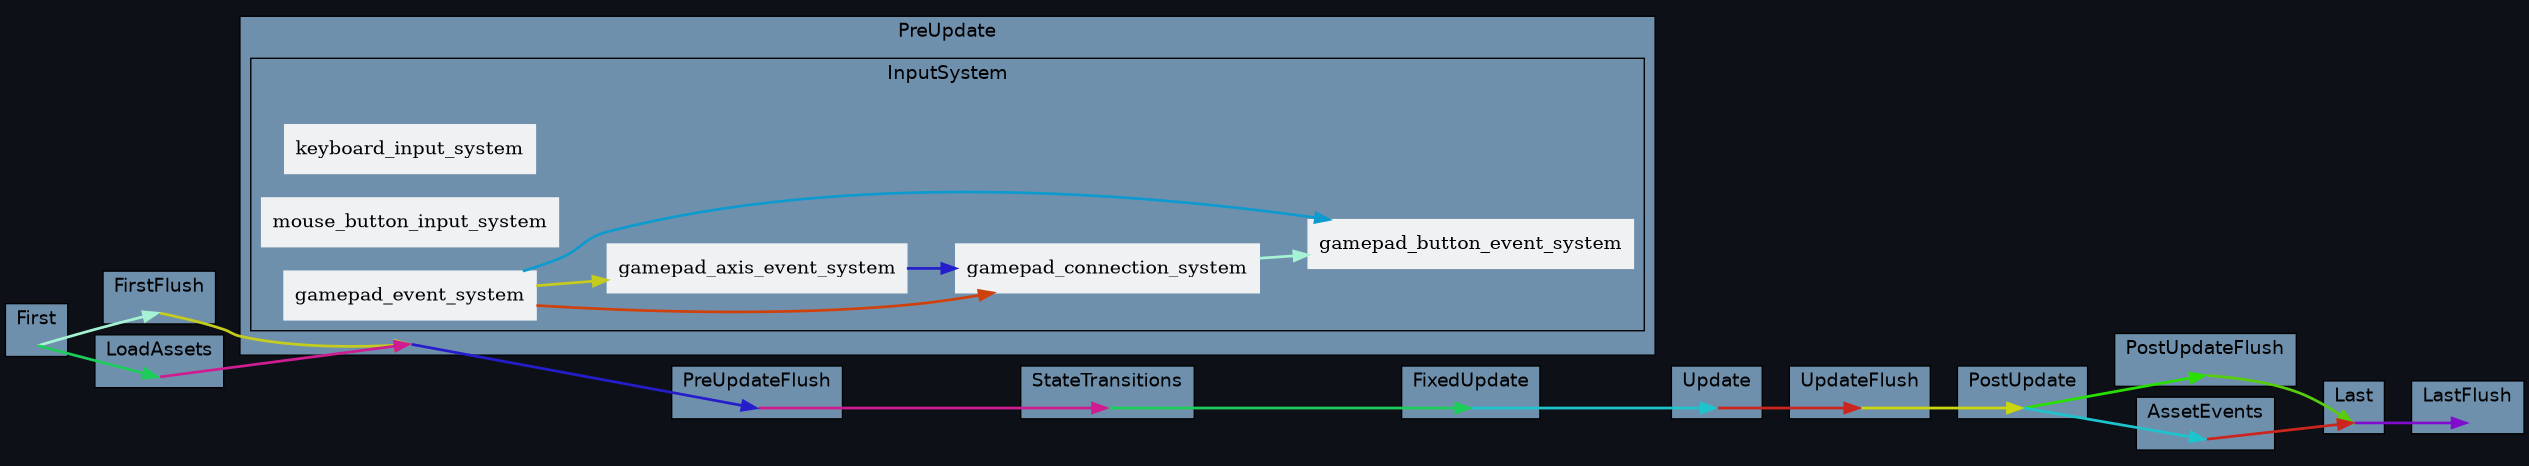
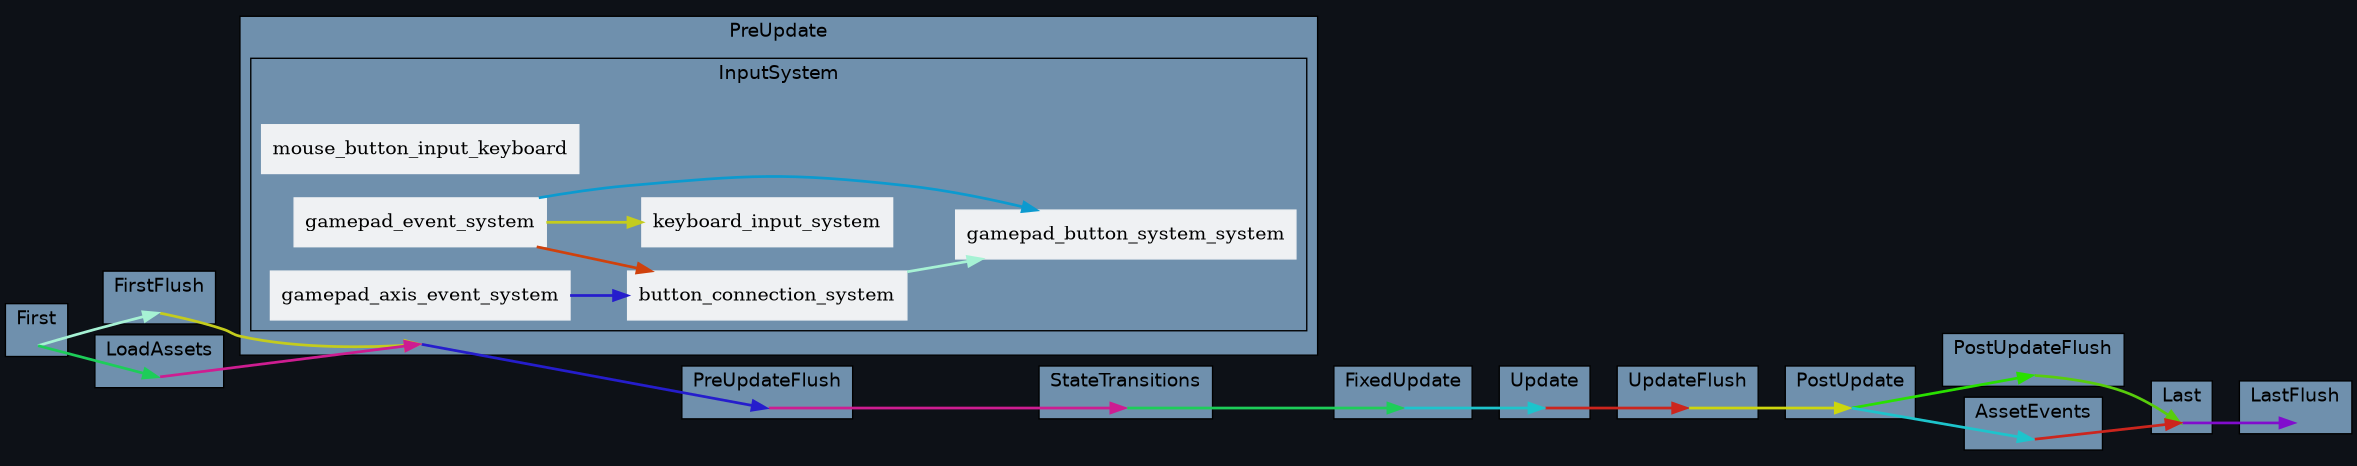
(410, 222) -> (420, 149)
(1471, 244) -> (1126, 235)
(1107, 268) -> (767, 296)
(565, 283) -> (587, 222)
